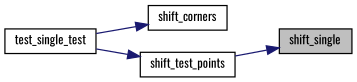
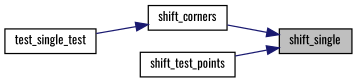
none -> (247, 29)
(112, 52) -> none
